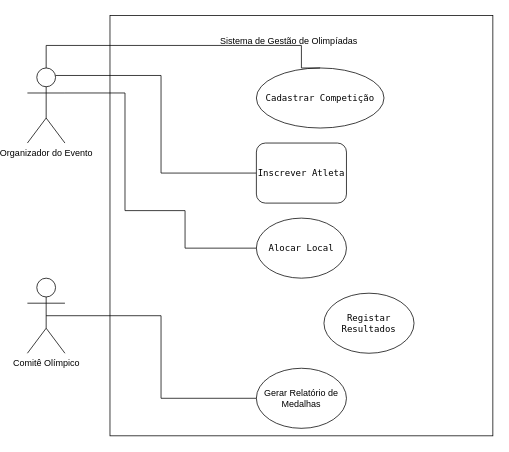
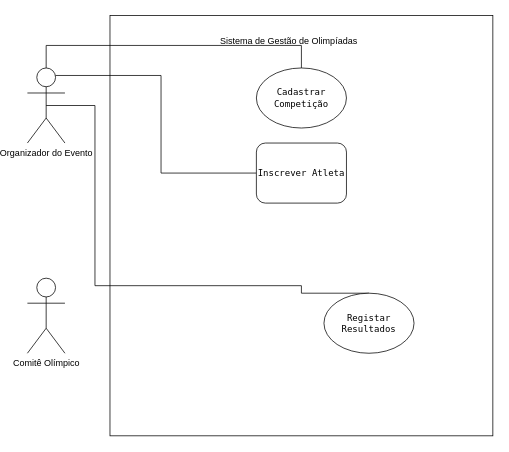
(320, 98) -> (301, 98)
(125, 206) -> none
(301, 248) -> none
none -> (117, 285)
(161, 349) -> none
(301, 398) -> none
